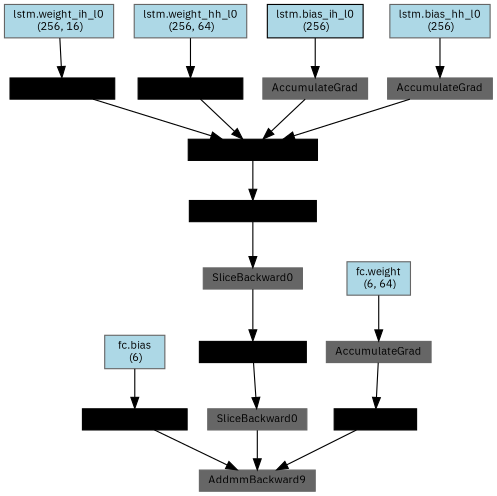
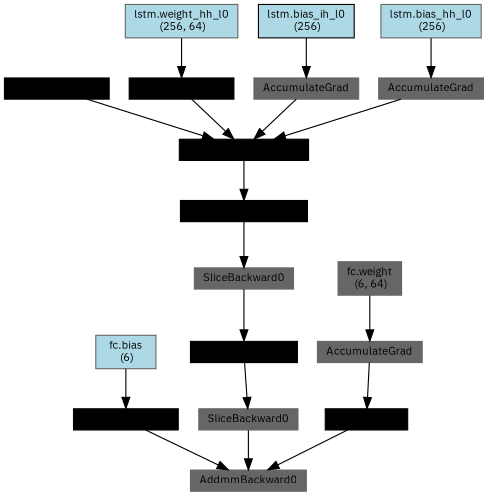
(59, 21) -> none
(379, 278) -> (370, 278)
(257, 481) -> (248, 481)
